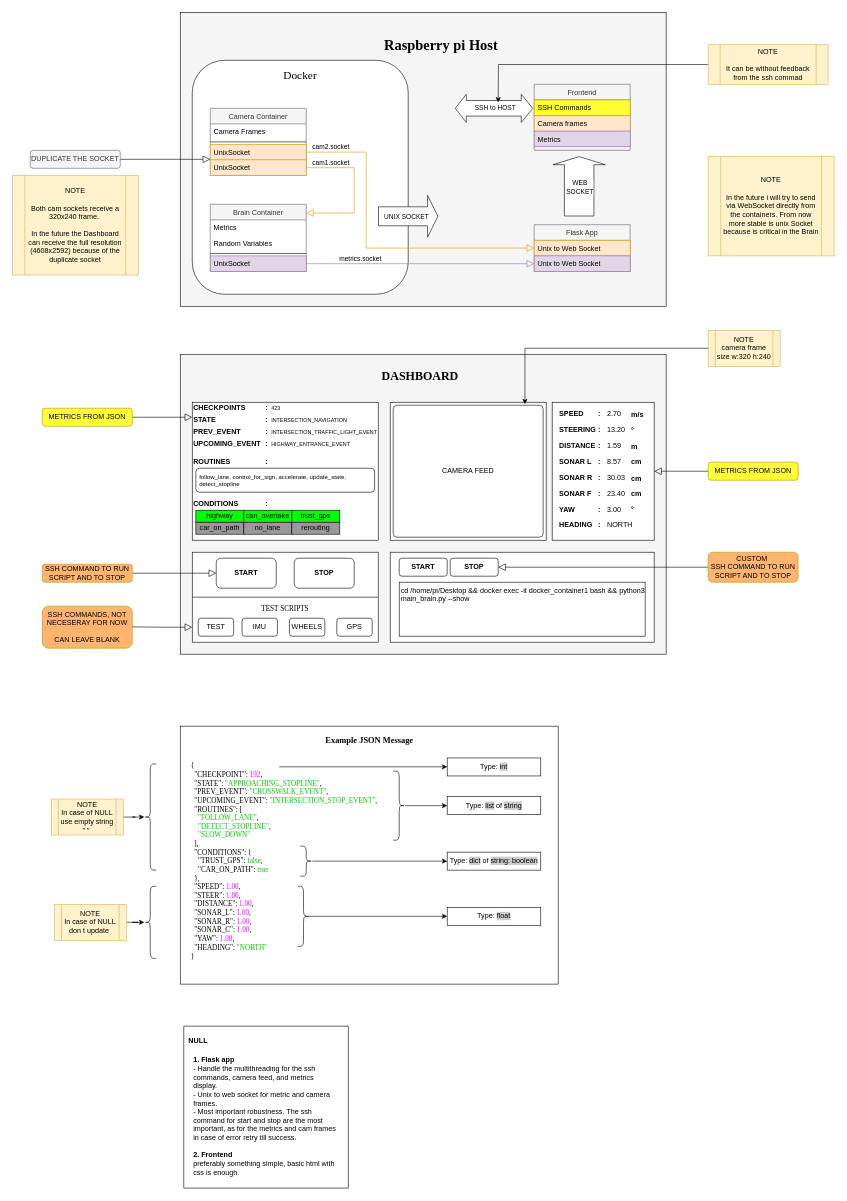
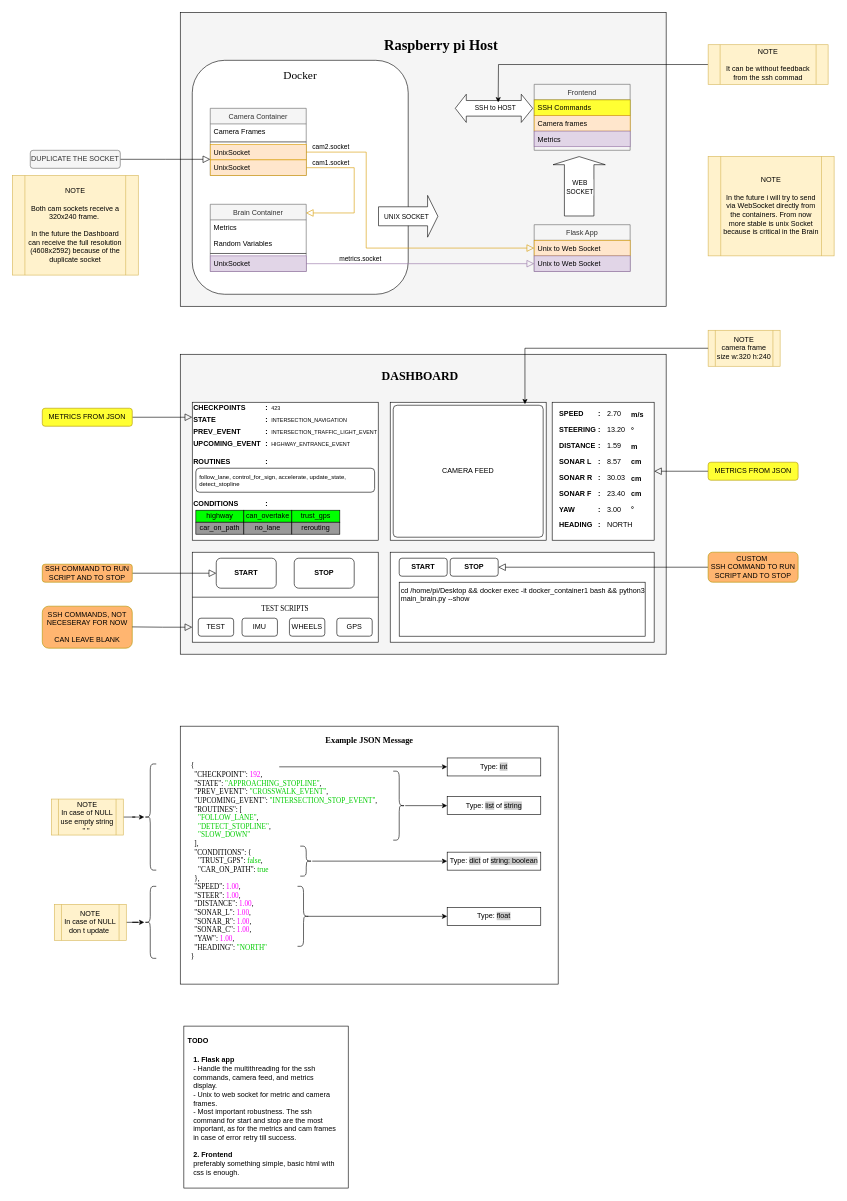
(198, 1041) -> (198, 1041)
